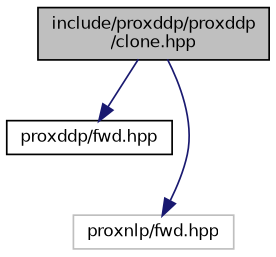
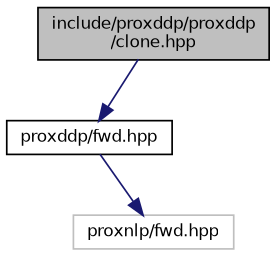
(189, 130) -> (117, 178)
